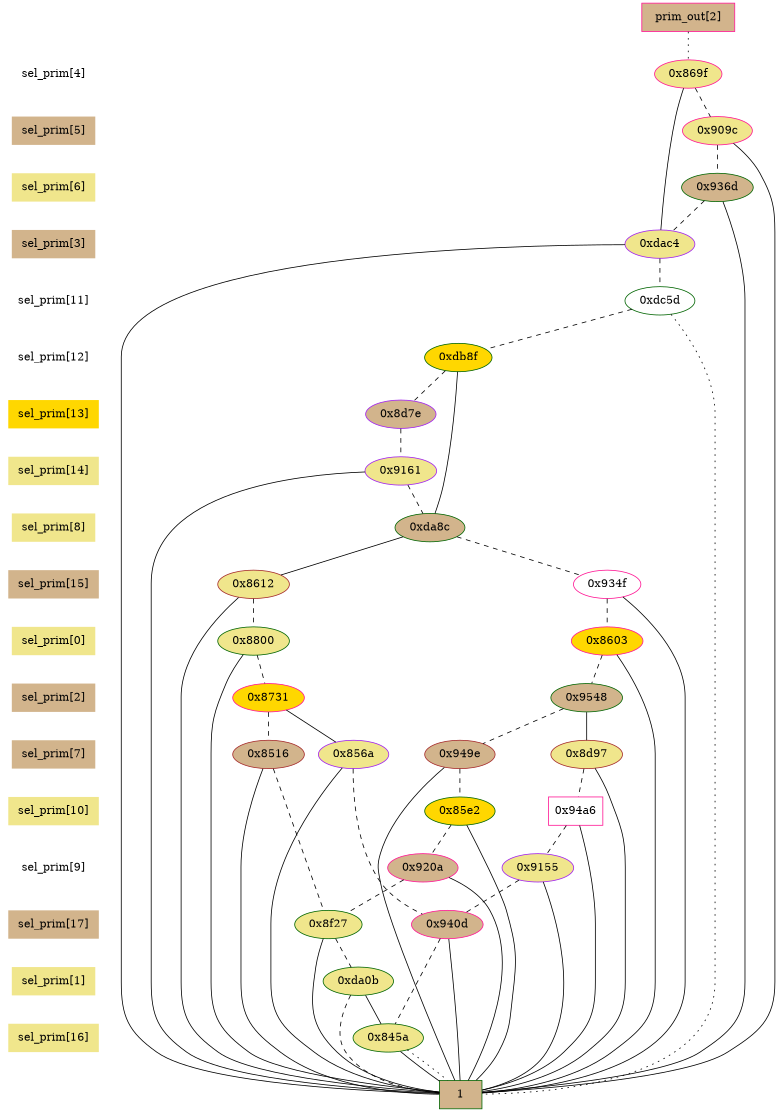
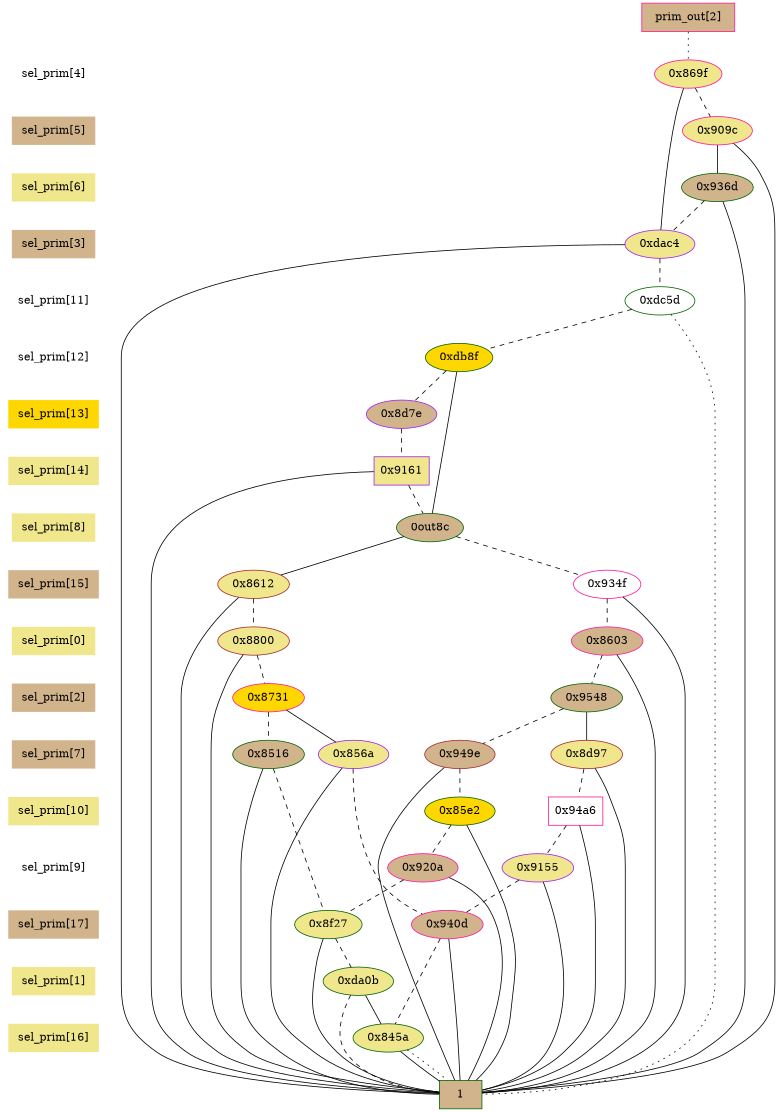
(717, 159) -> (717, 159)
(401, 471) -> (402, 471)
(430, 528) -> (430, 528)
(254, 641) -> (254, 641)
(607, 641) -> (607, 641)
(269, 754) -> (269, 754)
